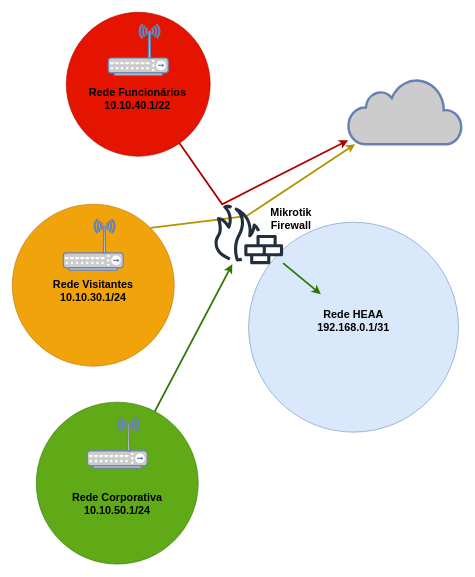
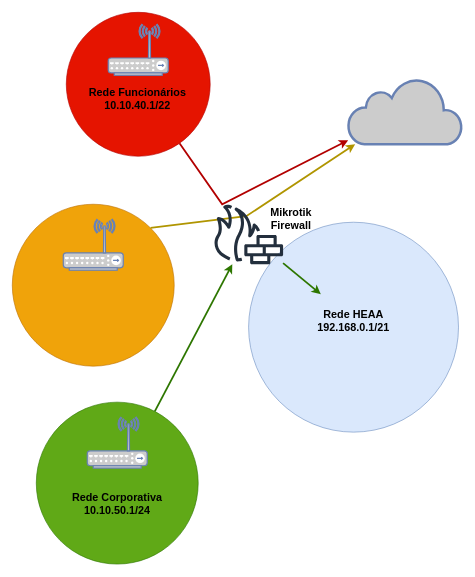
(93, 291) -> none
(354, 321) -> (354, 321)
